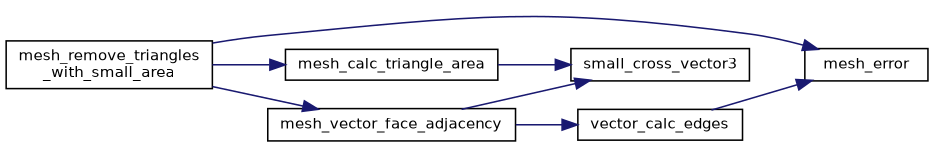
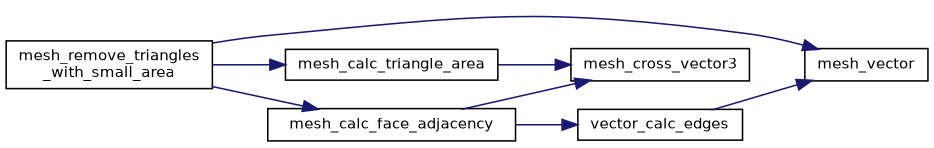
(660, 65) -> (660, 65)
(866, 65) -> (866, 65)
(392, 125) -> (392, 125)
